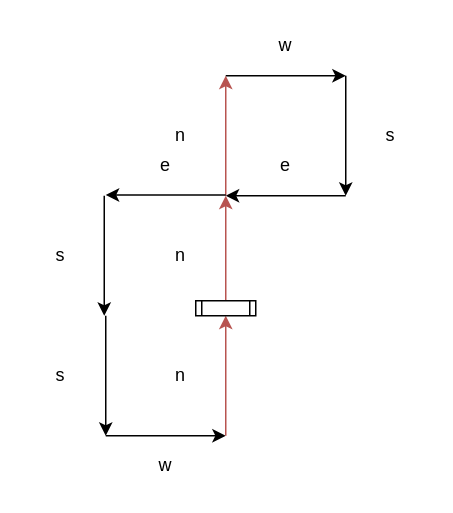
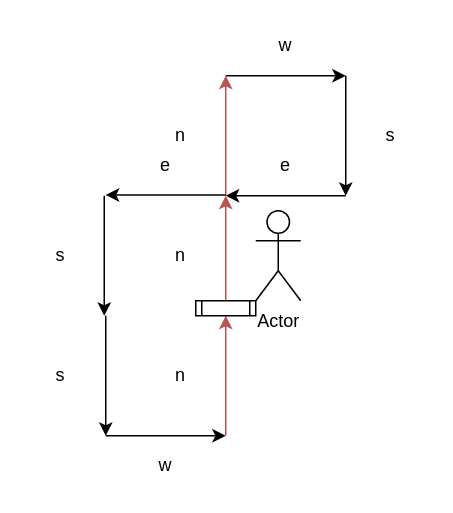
none -> (278, 256)
